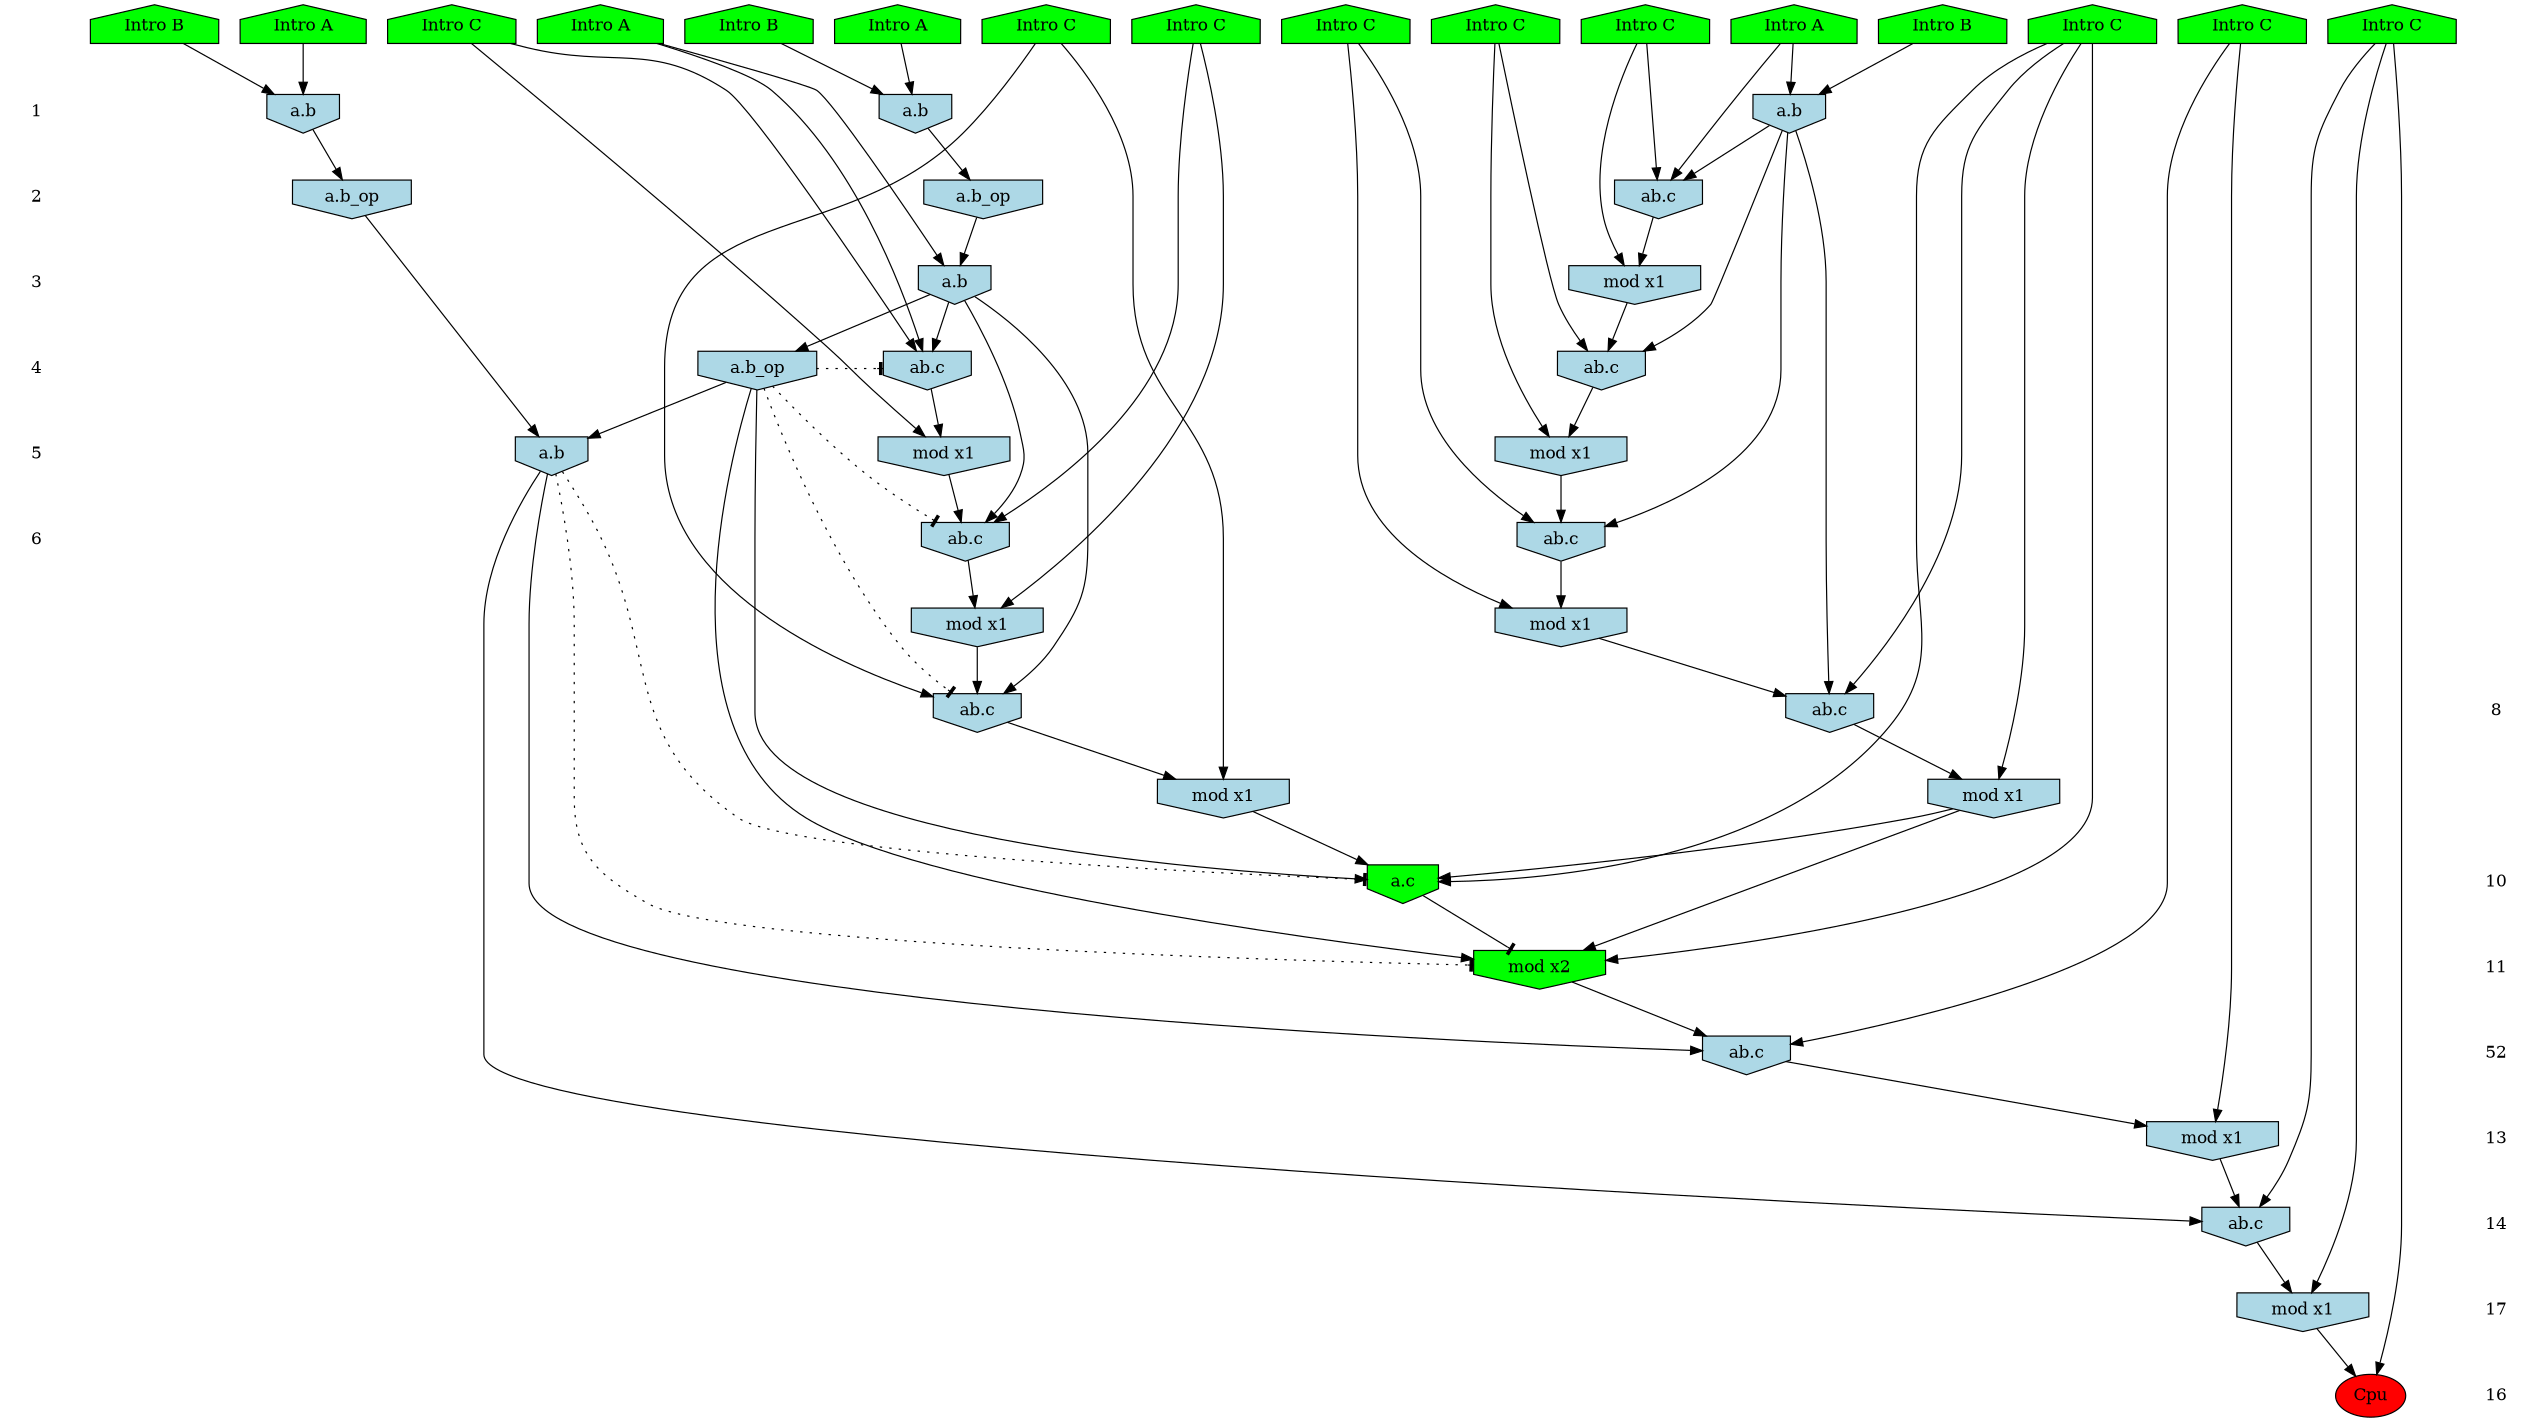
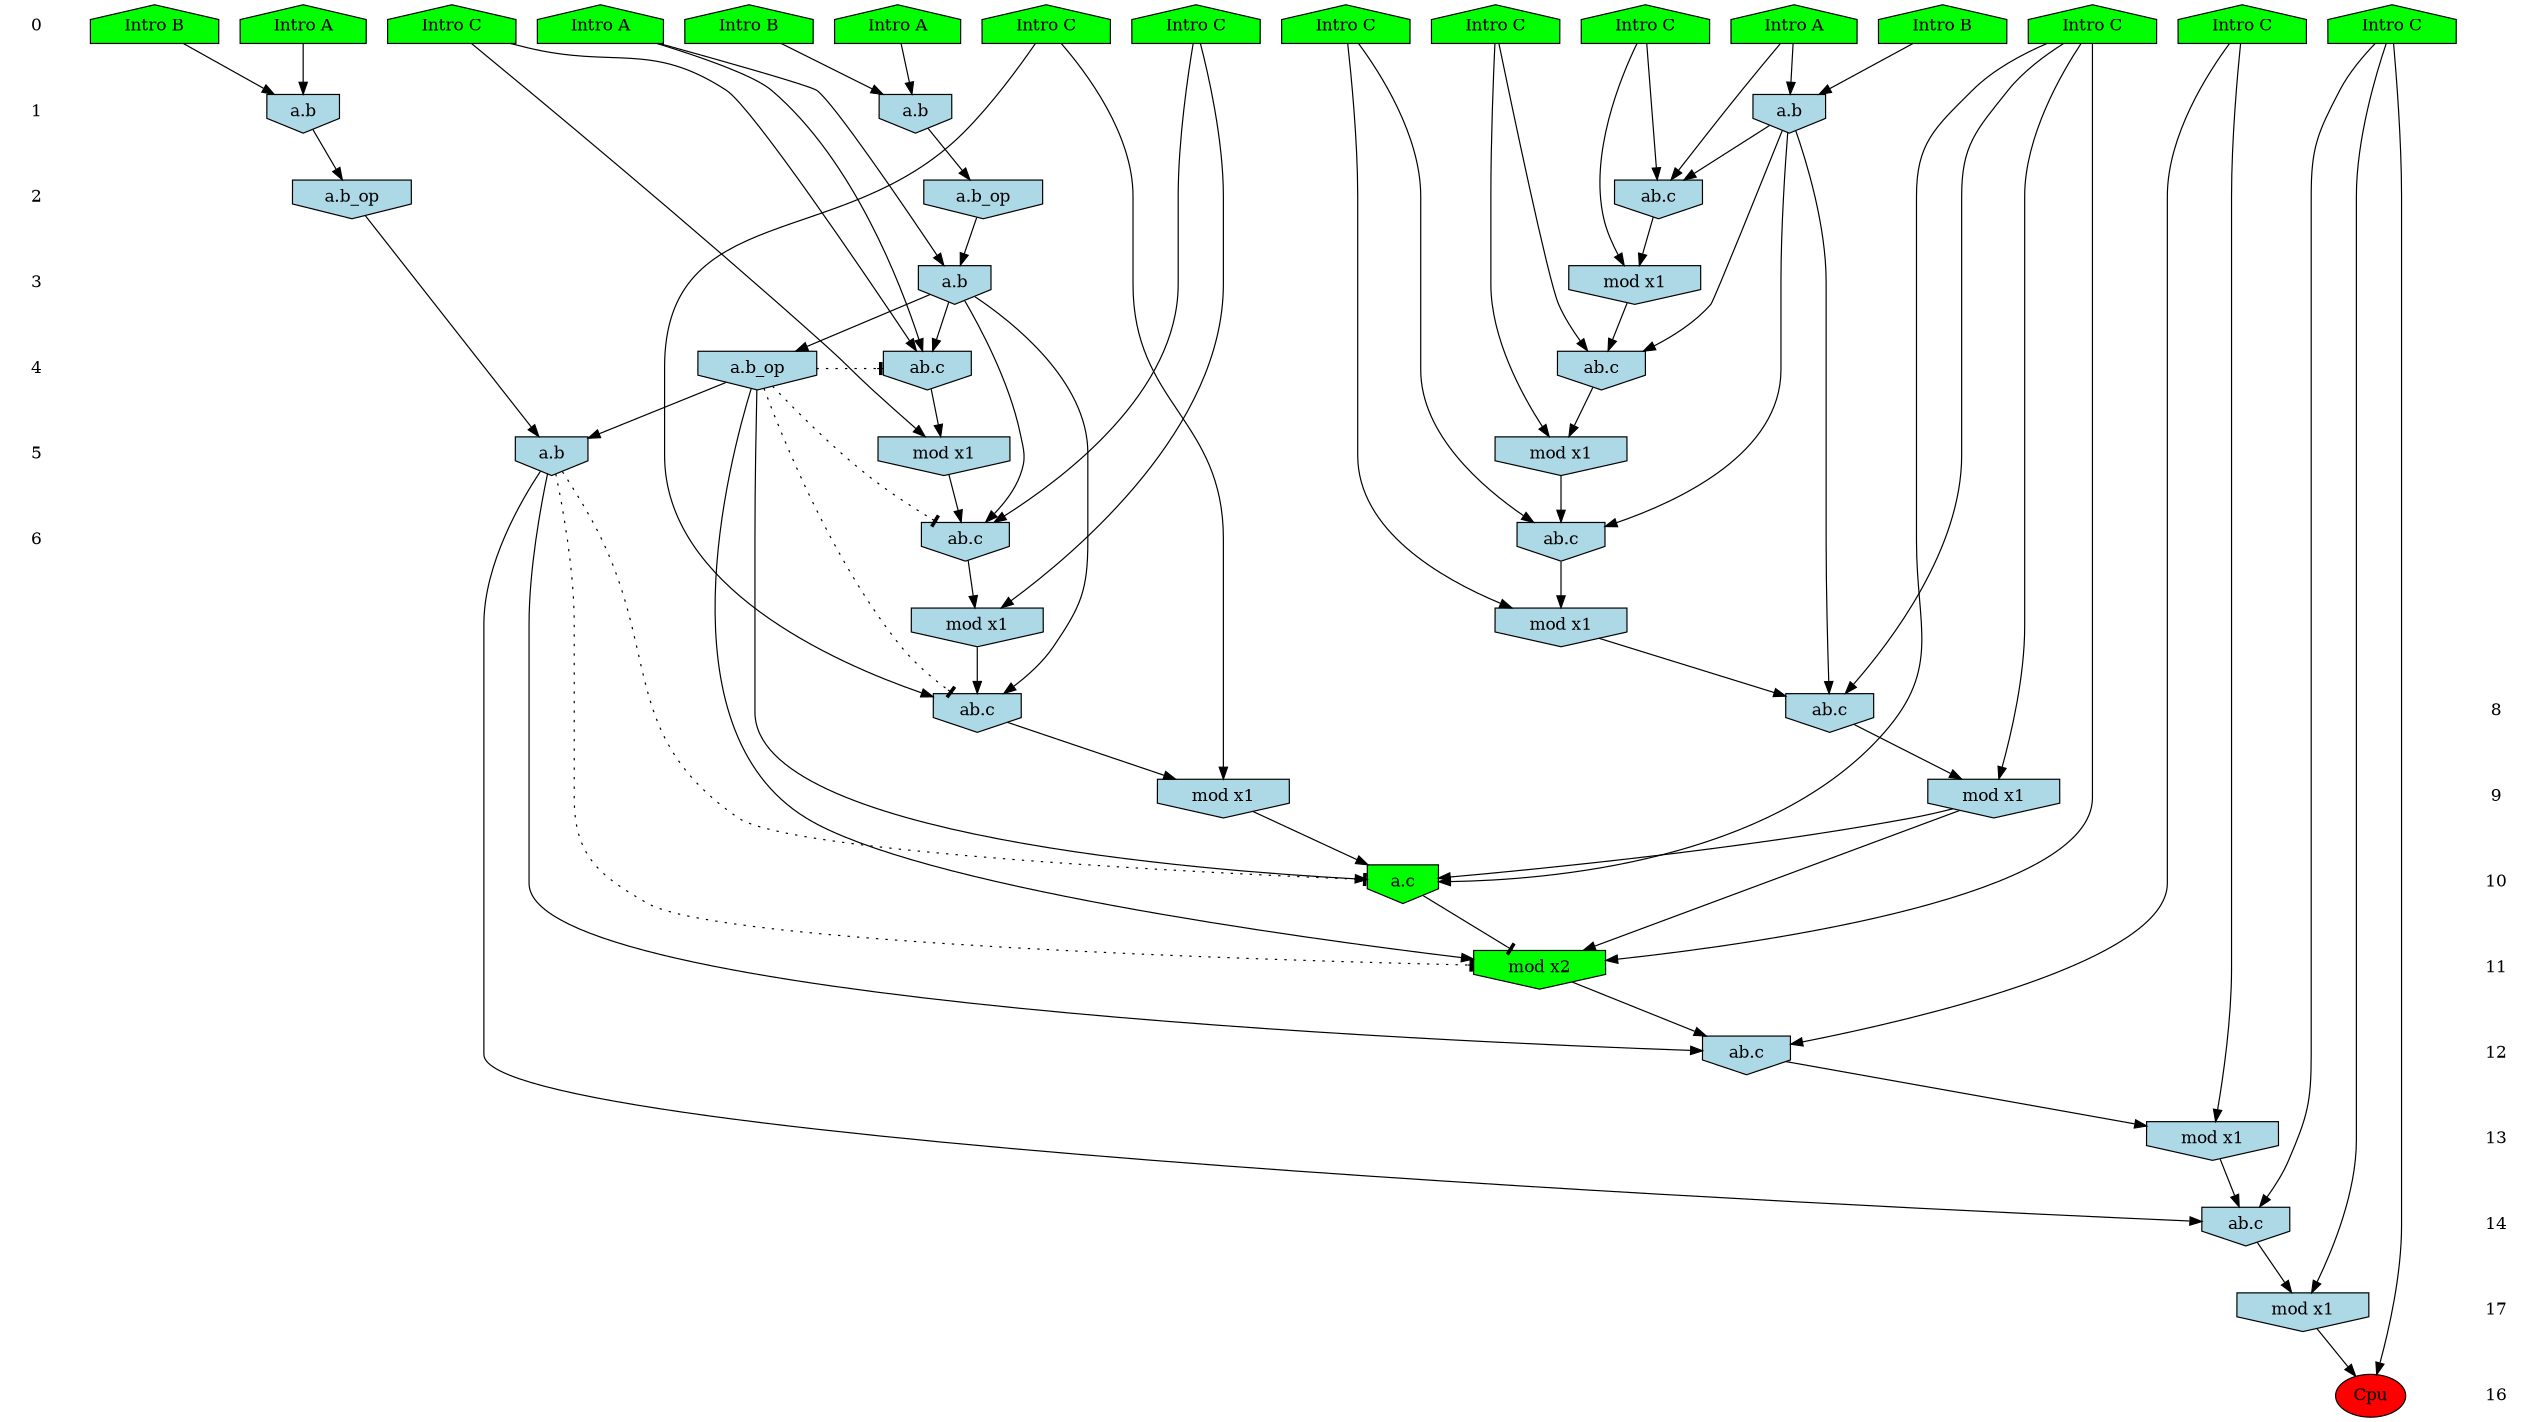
none -> (37, 26)
none -> (2497, 797)
(2497, 1053) -> (2497, 1053)
